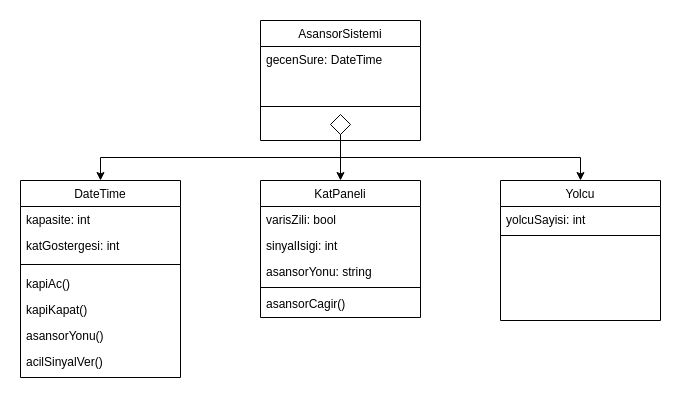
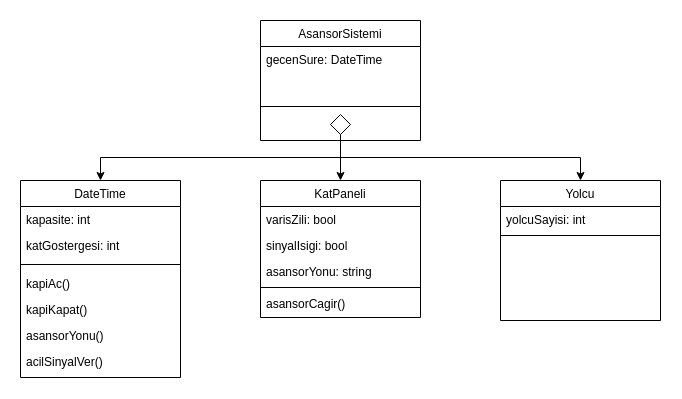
(309, 246) -> (312, 246)
